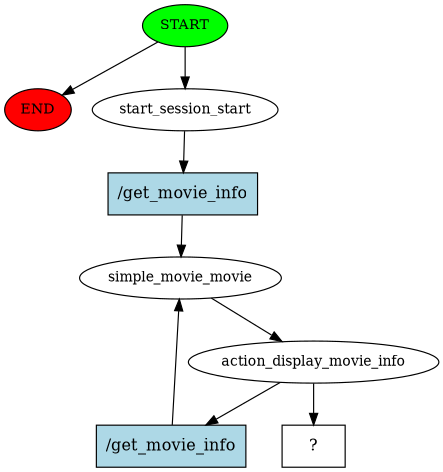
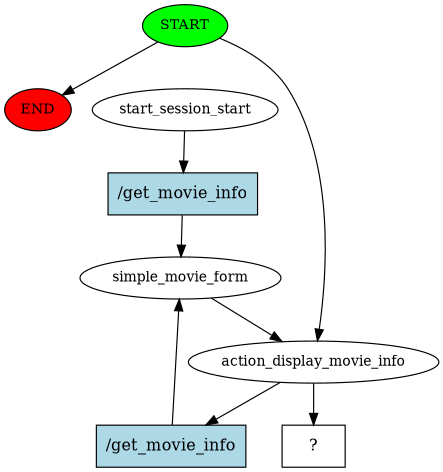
(185, 62) -> (317, 163)
(180, 278) -> (180, 278)
